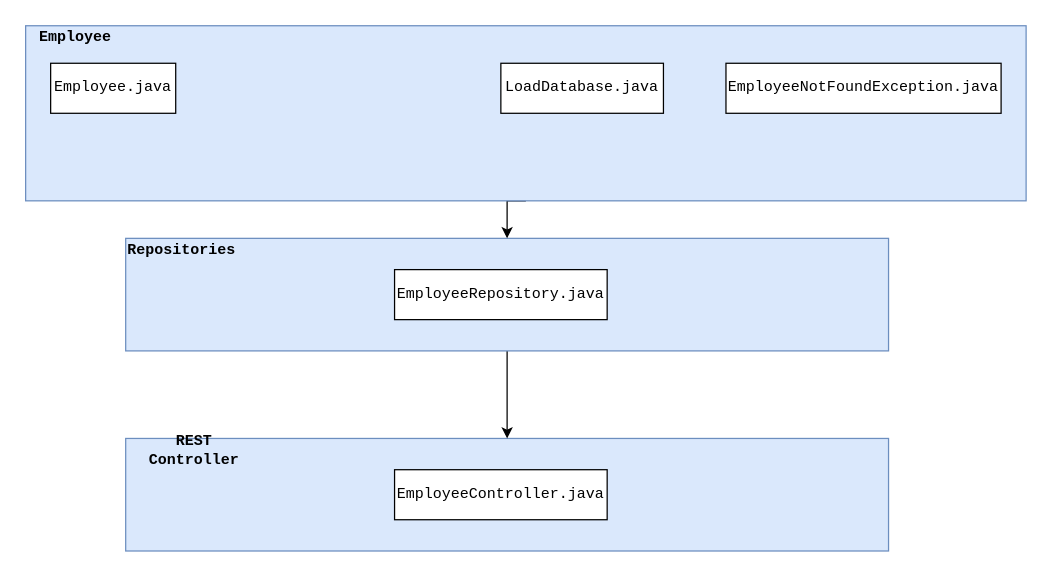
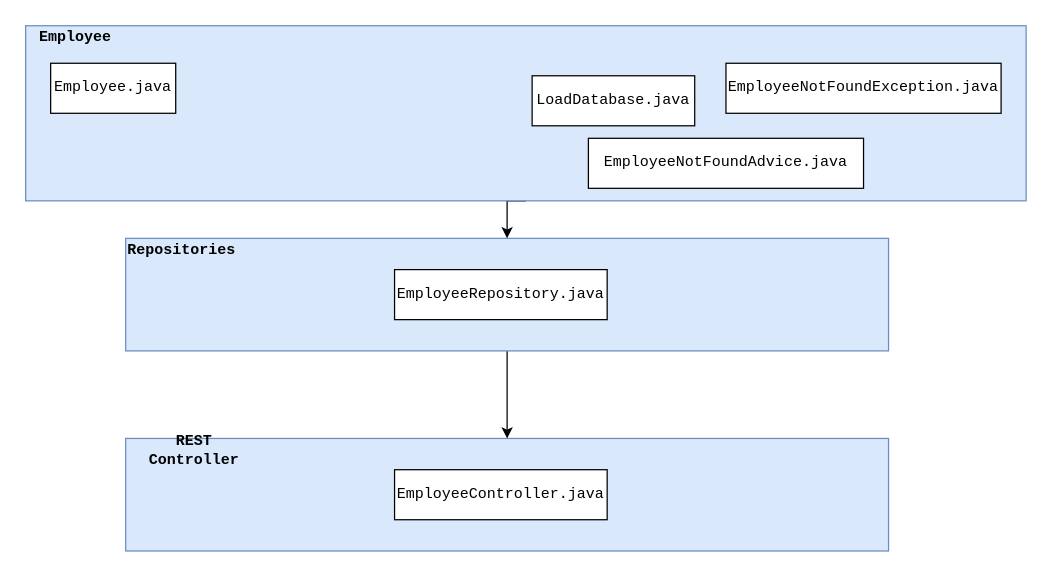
(582, 88) -> (613, 101)
none -> (726, 163)
